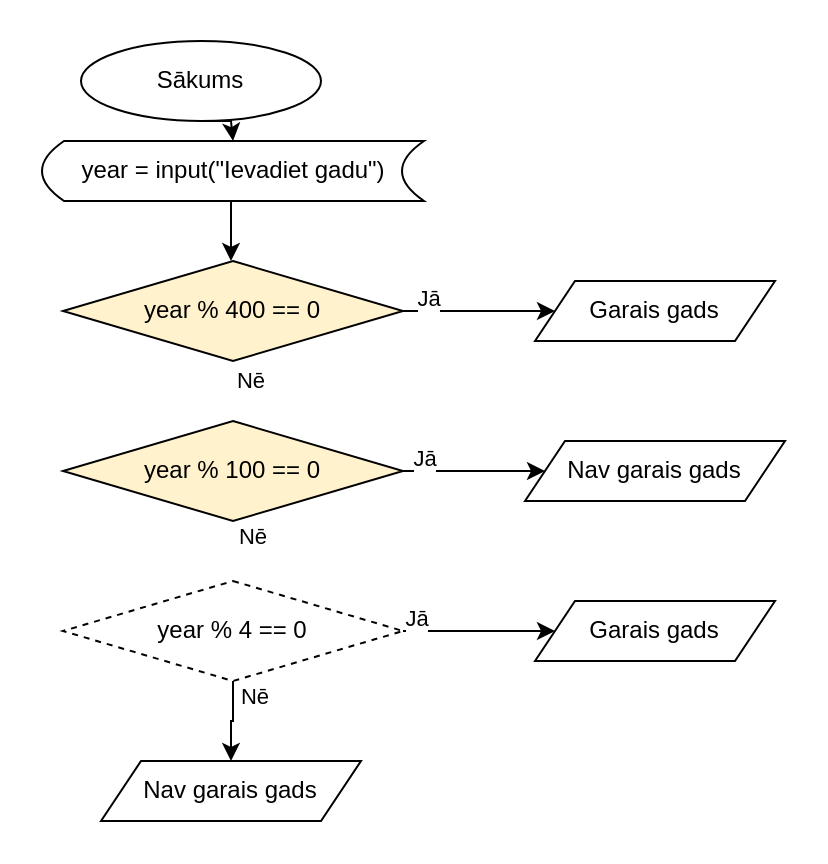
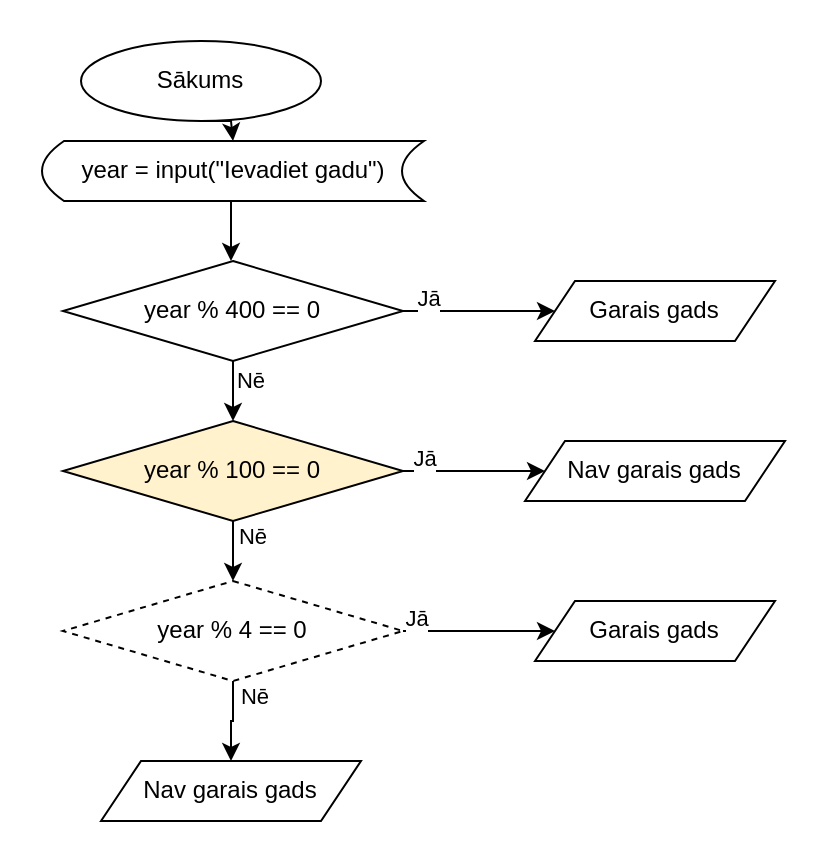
(233, 311) -> (233, 311)
none -> (233, 384)
none -> (233, 544)
